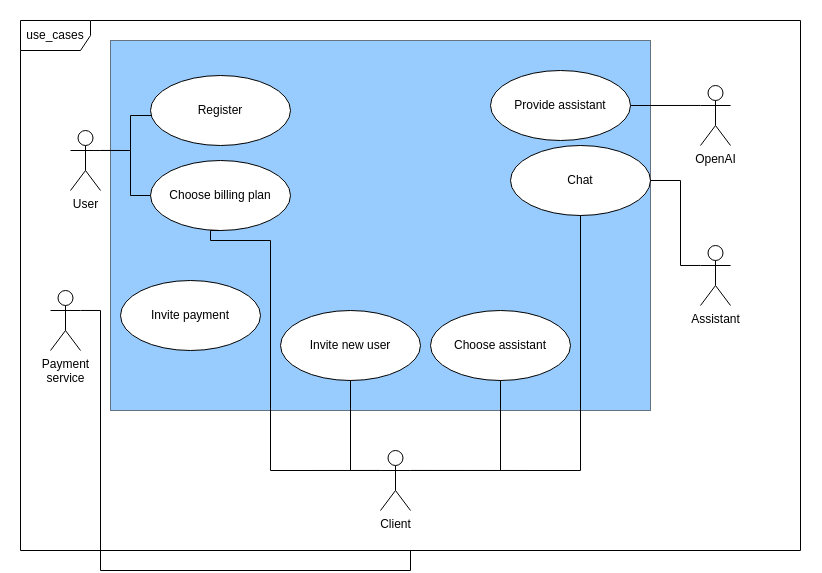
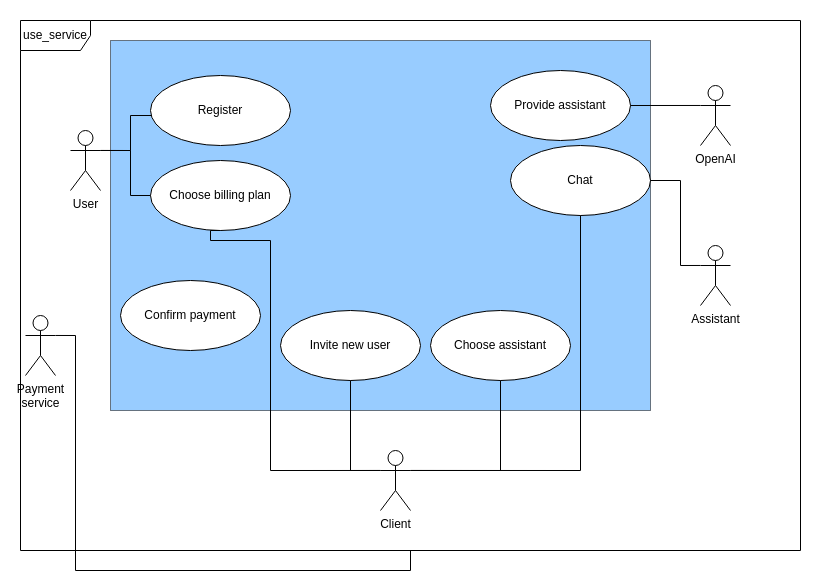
(56, 36) -> (56, 36)
(191, 316) -> (191, 316)
(66, 321) -> (41, 346)
